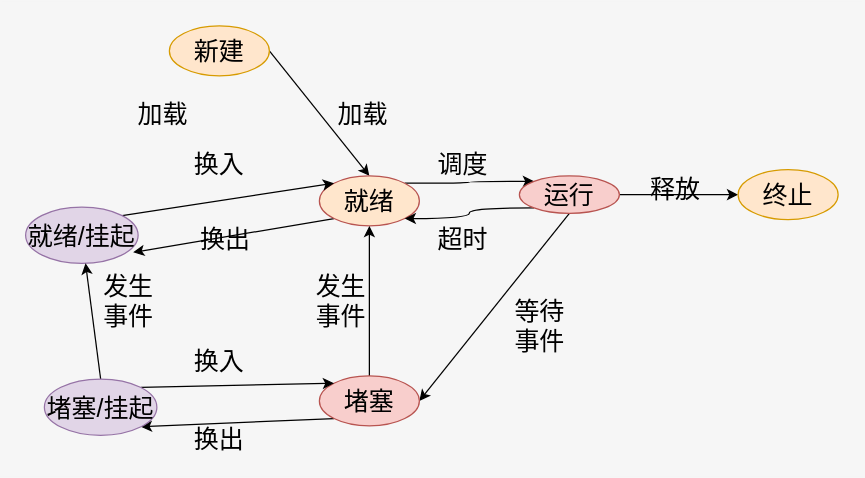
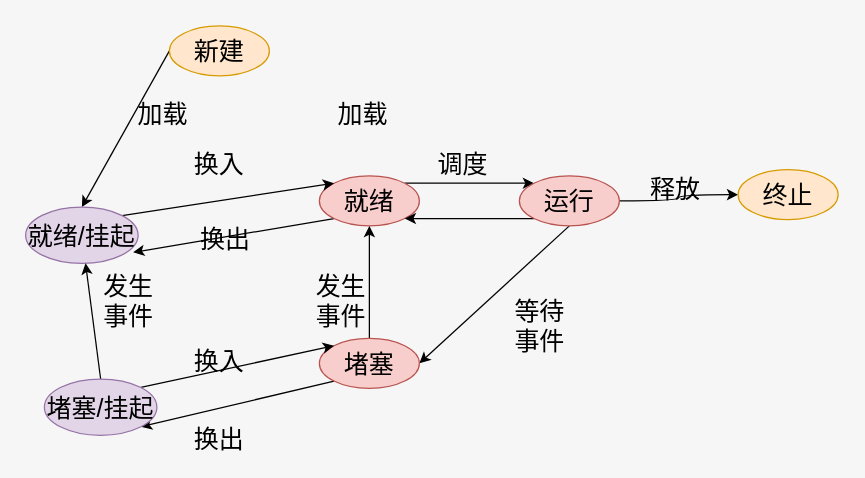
(317, 110) -> none
none -> (128, 125)
(569, 194) -> (569, 201)
(369, 201) -> (369, 201)
(463, 238) -> none
(369, 401) -> (369, 363)
